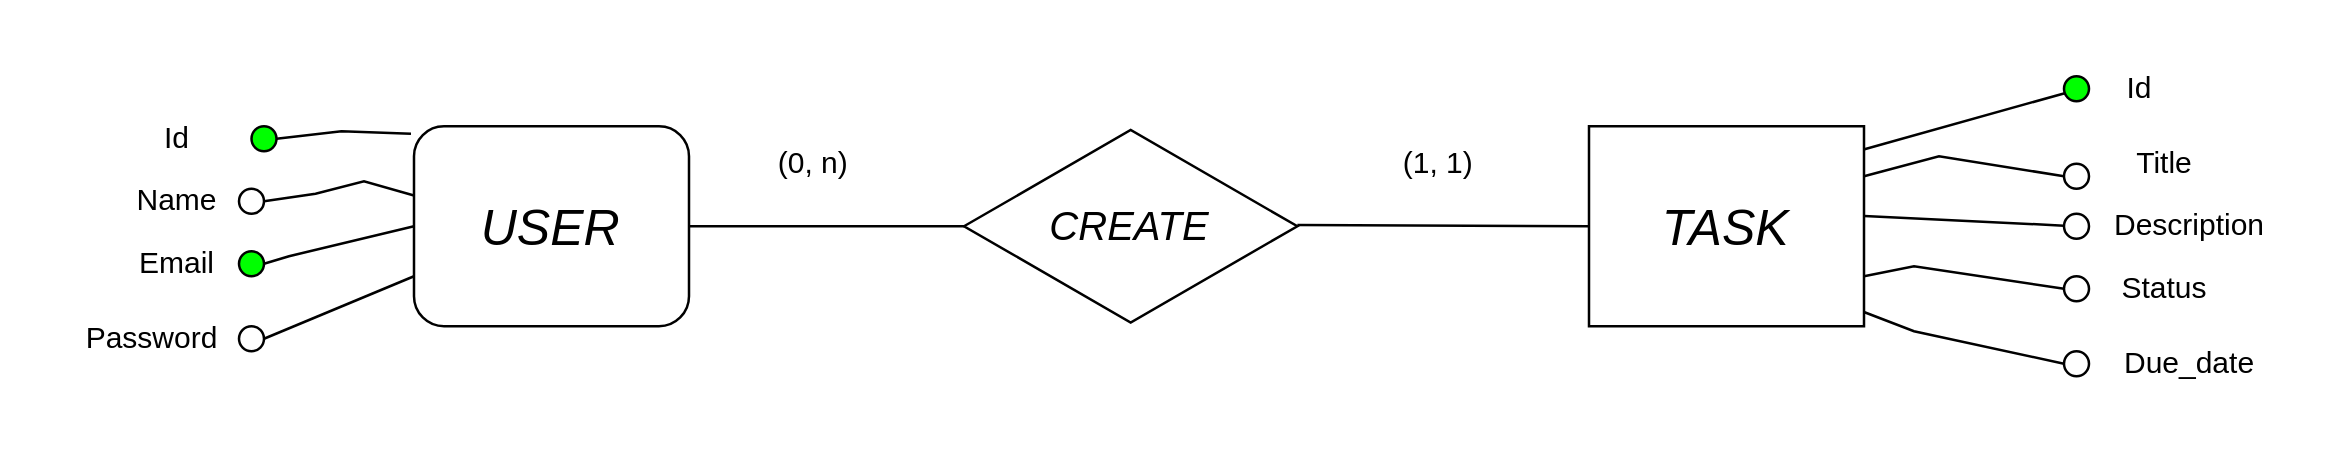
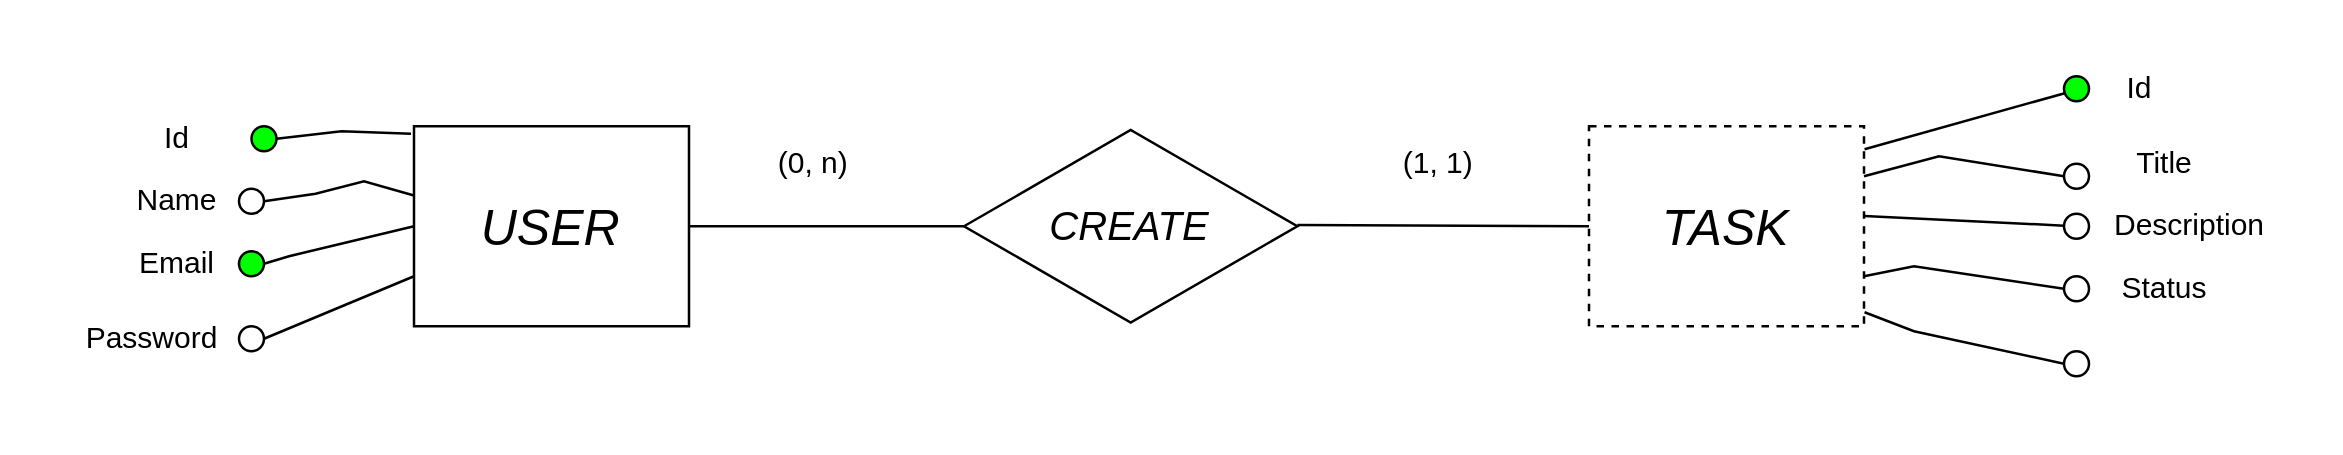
(551, 226) -> (551, 226)
(1726, 226) -> (1726, 226)
(2189, 364) -> none
